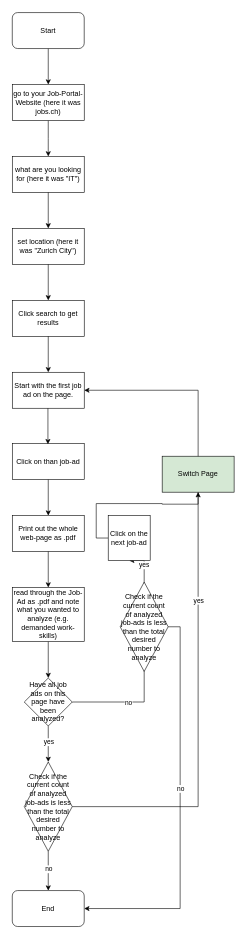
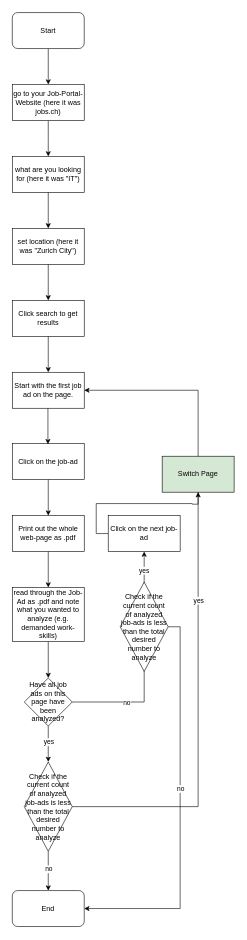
(48, 462) -> (48, 462)
(129, 538) -> (144, 534)
